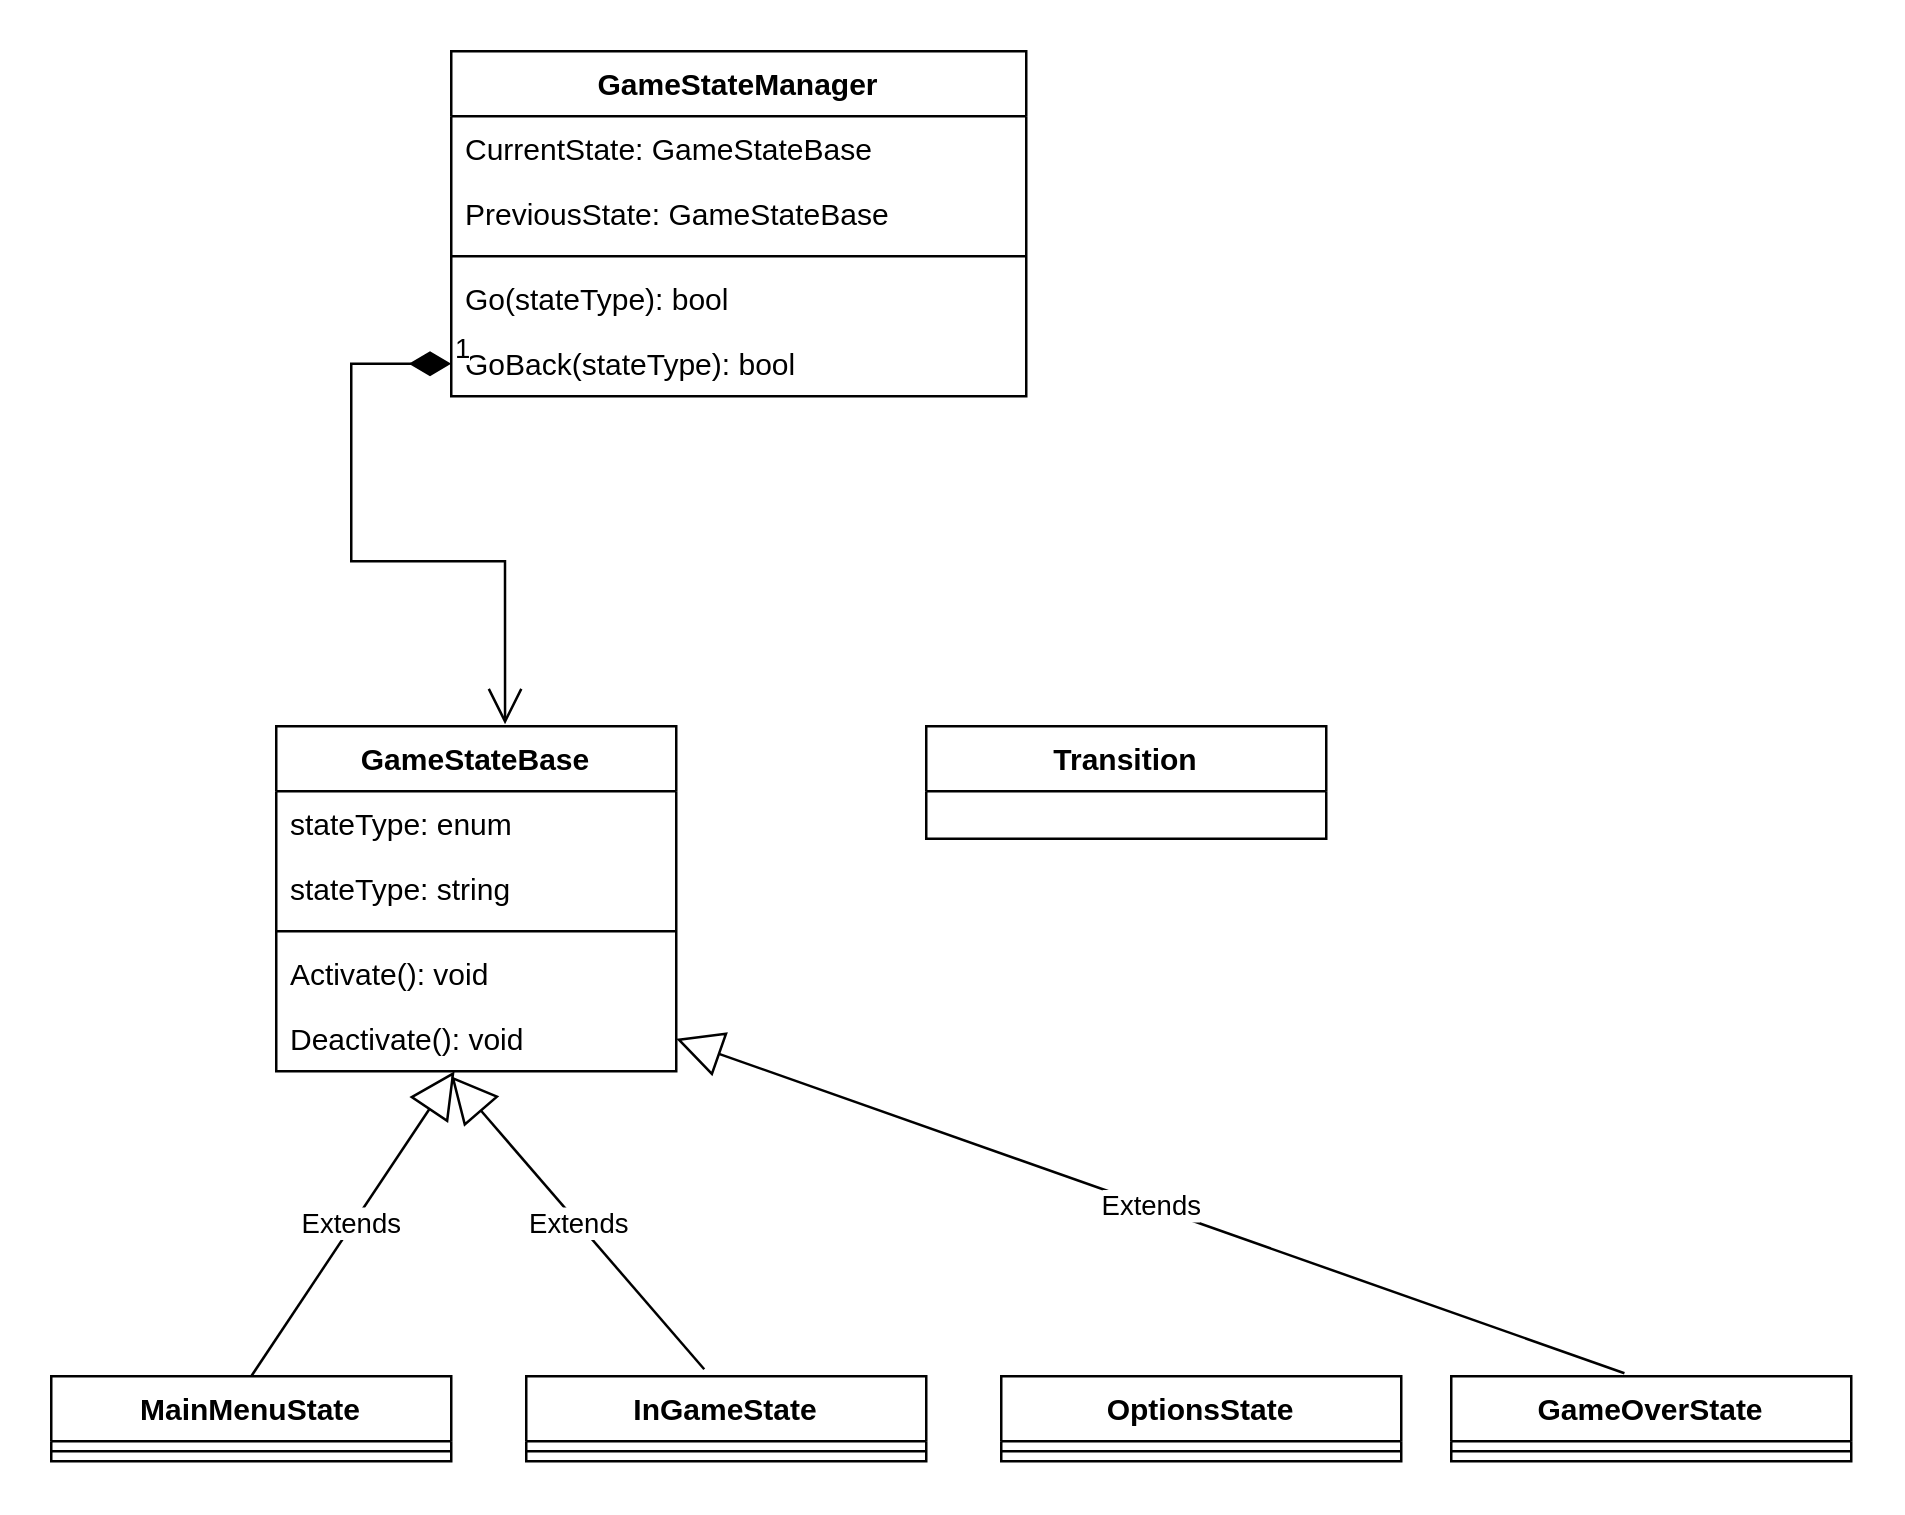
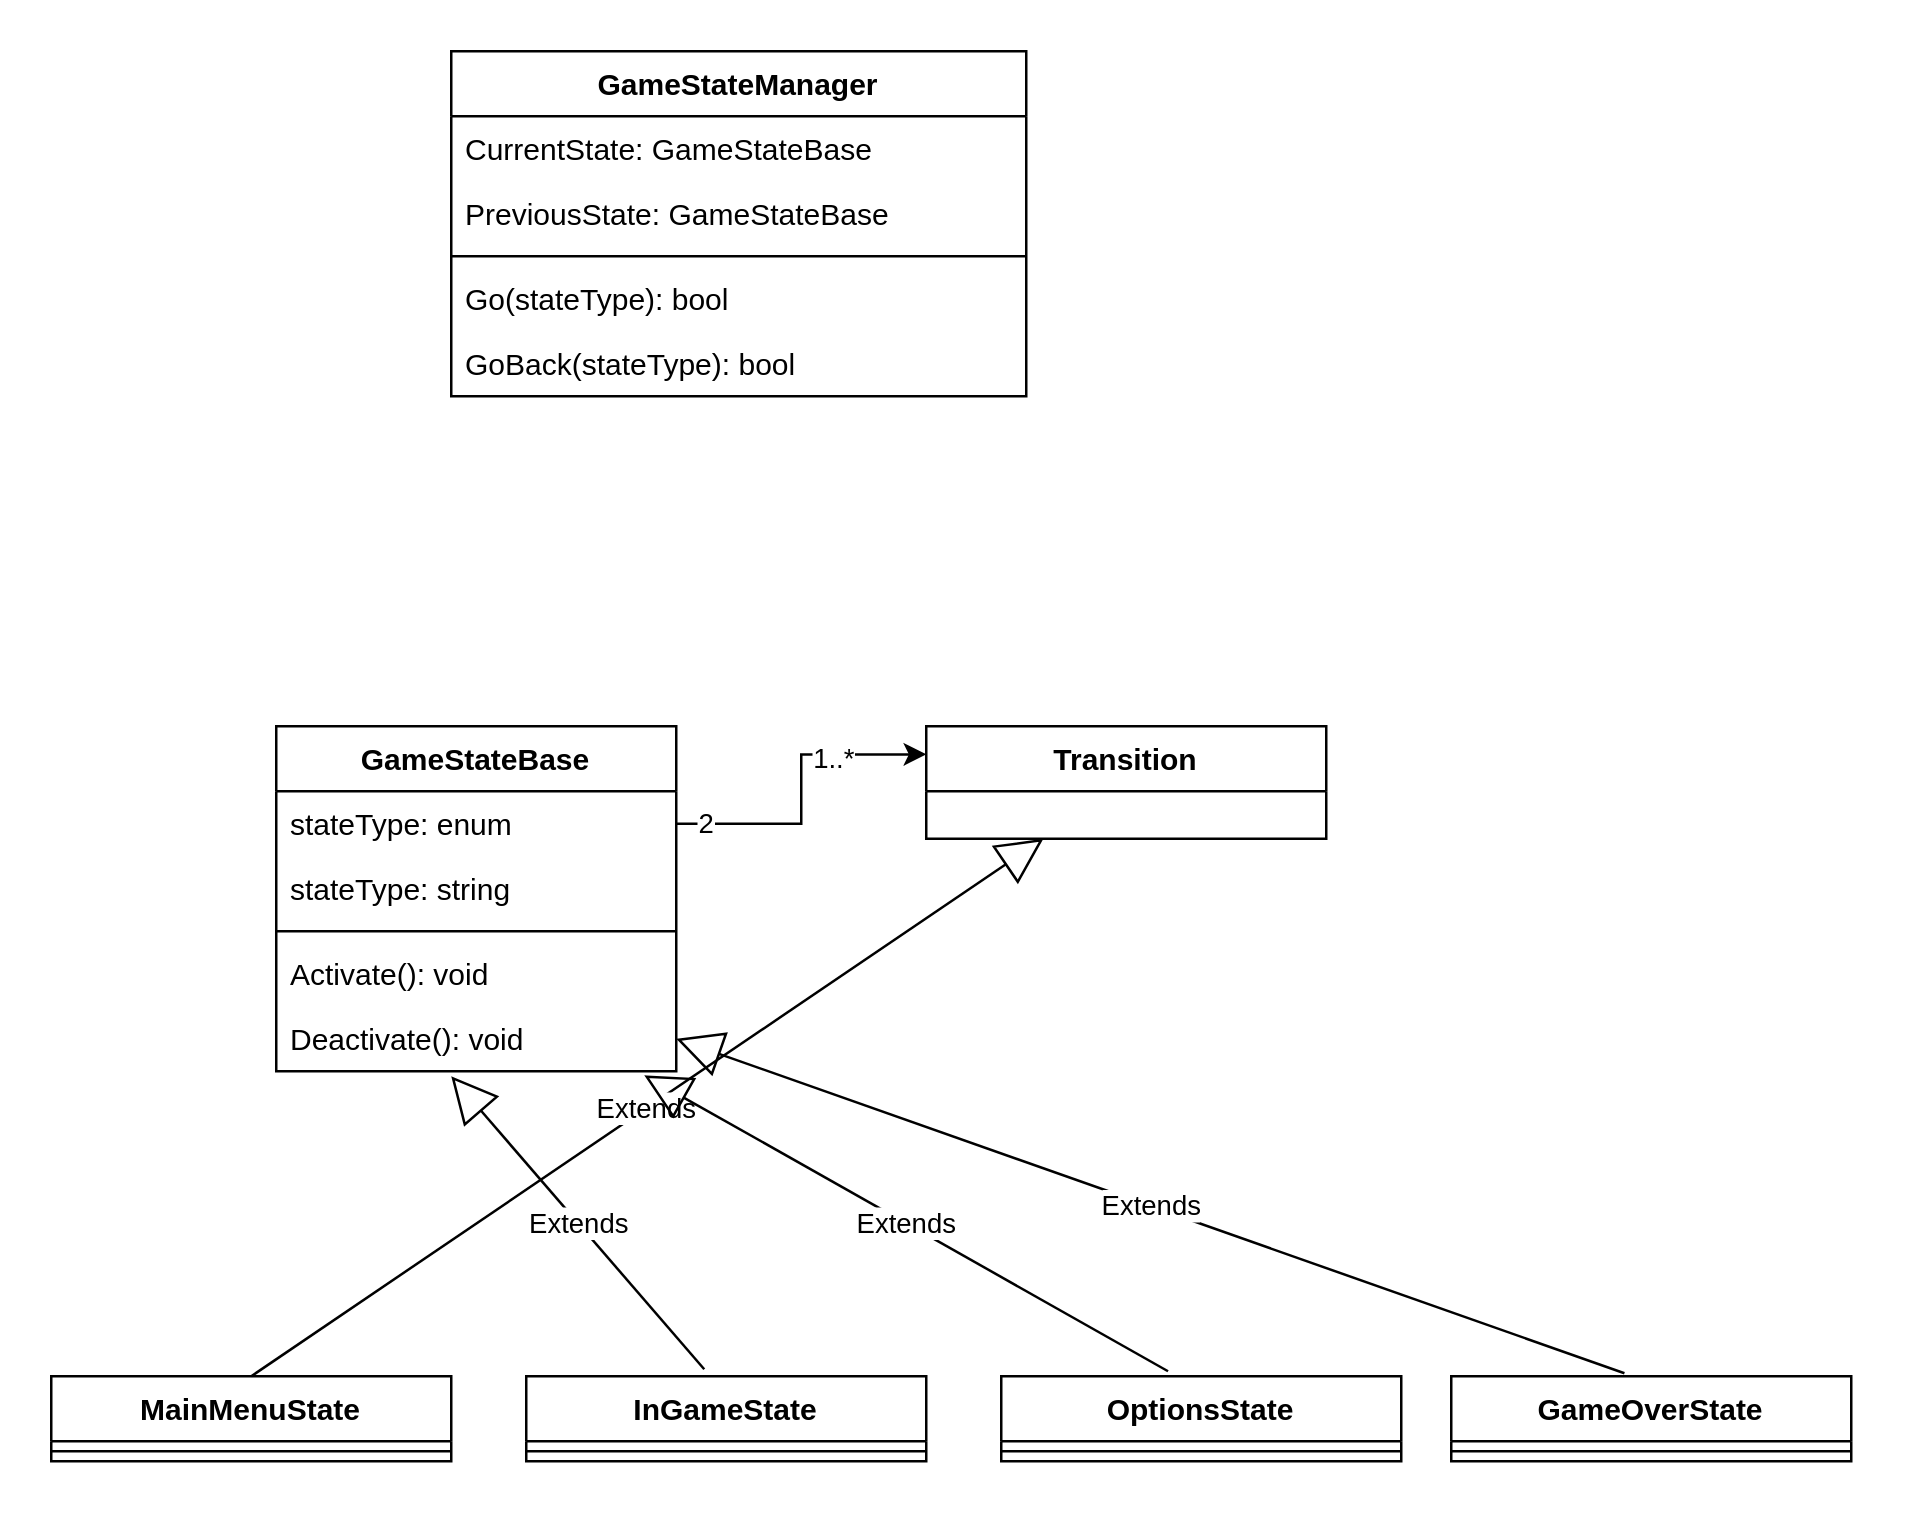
(377, 561) -> none
none -> (786, 824)
none -> (1029, 1292)
(305, 1296) -> (394, 1280)
